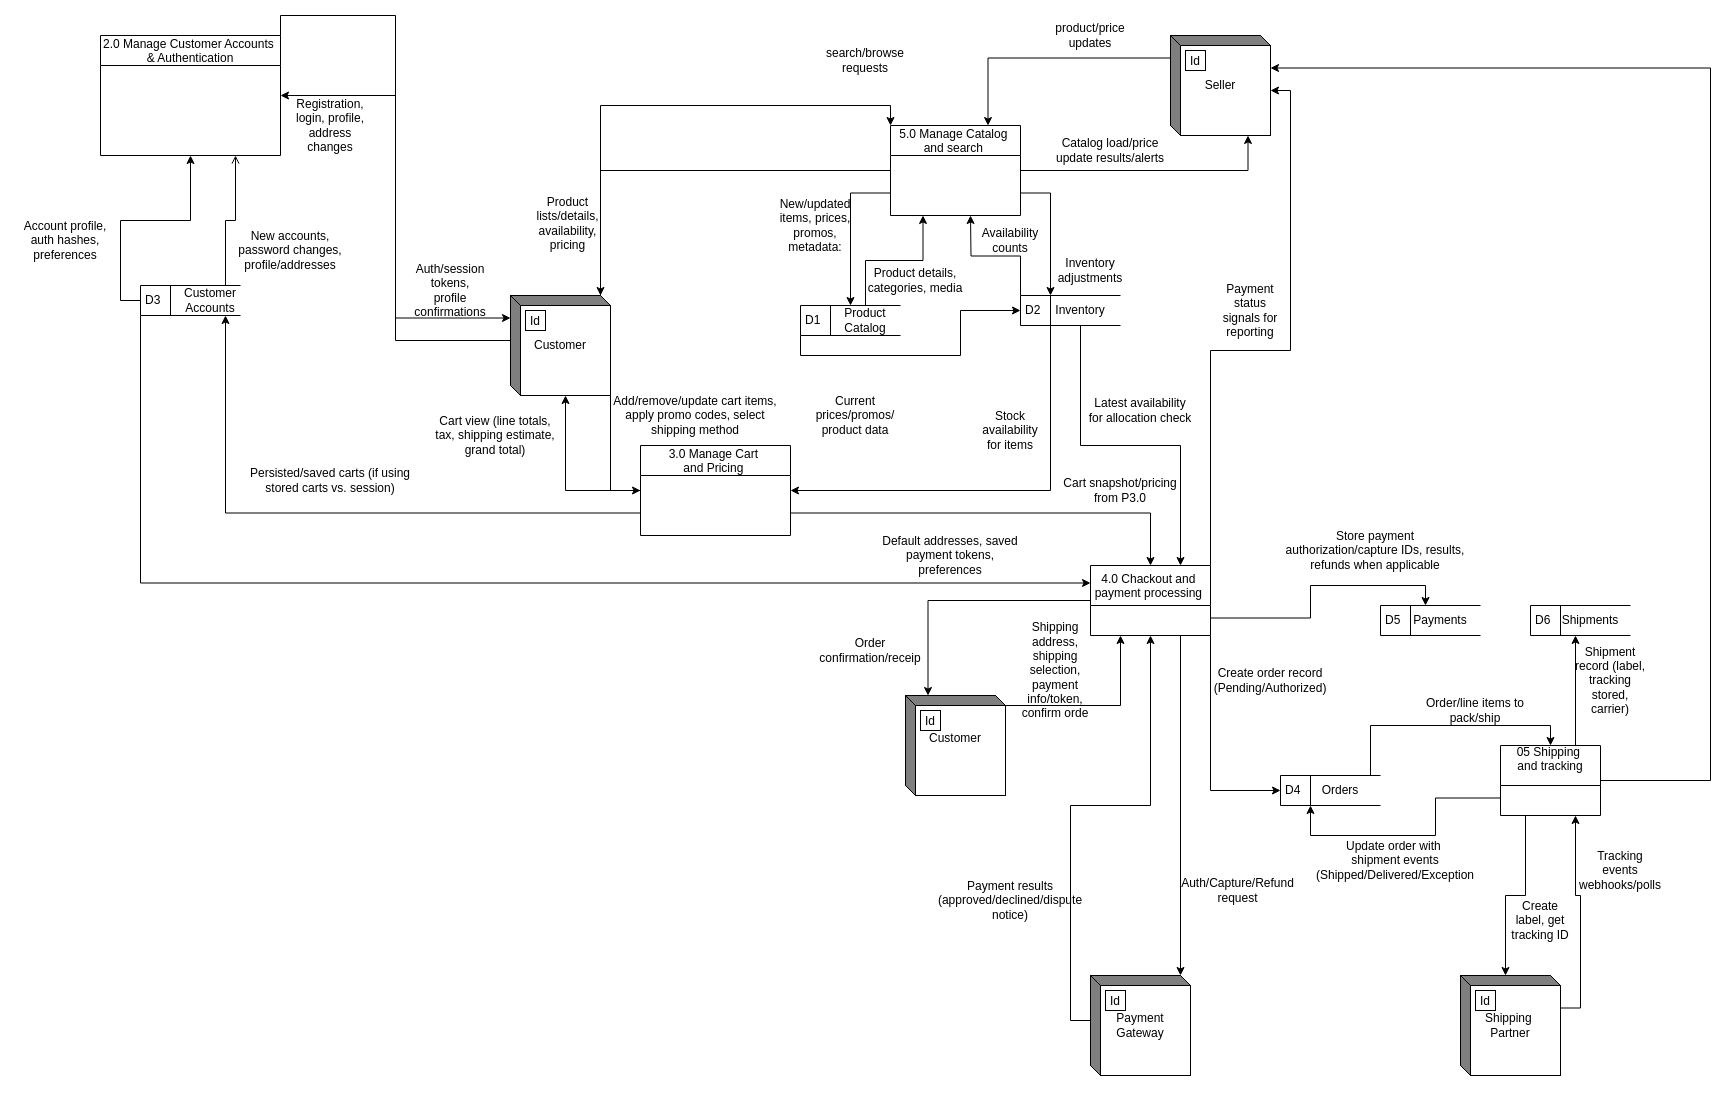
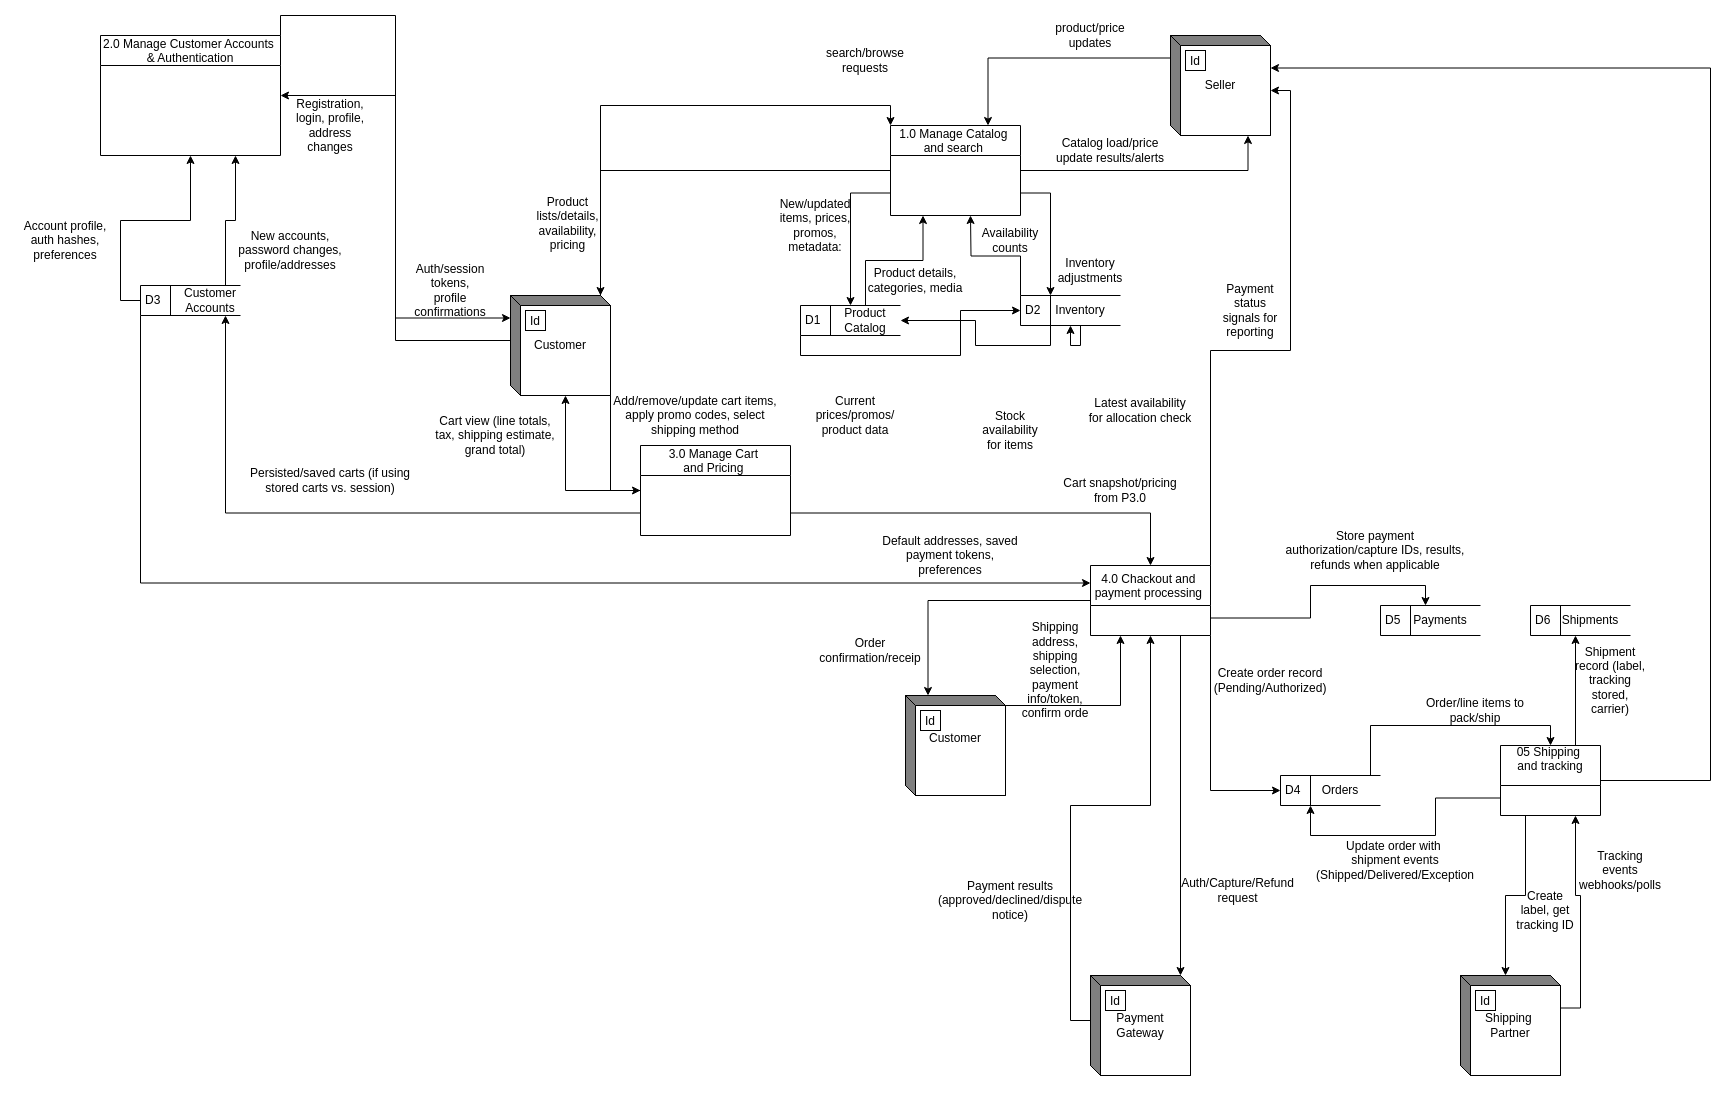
(955, 134) -> (955, 134)
(236, 162) -> (236, 164)
(1136, 446) -> (1071, 346)
(997, 491) -> (976, 338)
(1541, 921) -> (1546, 911)
